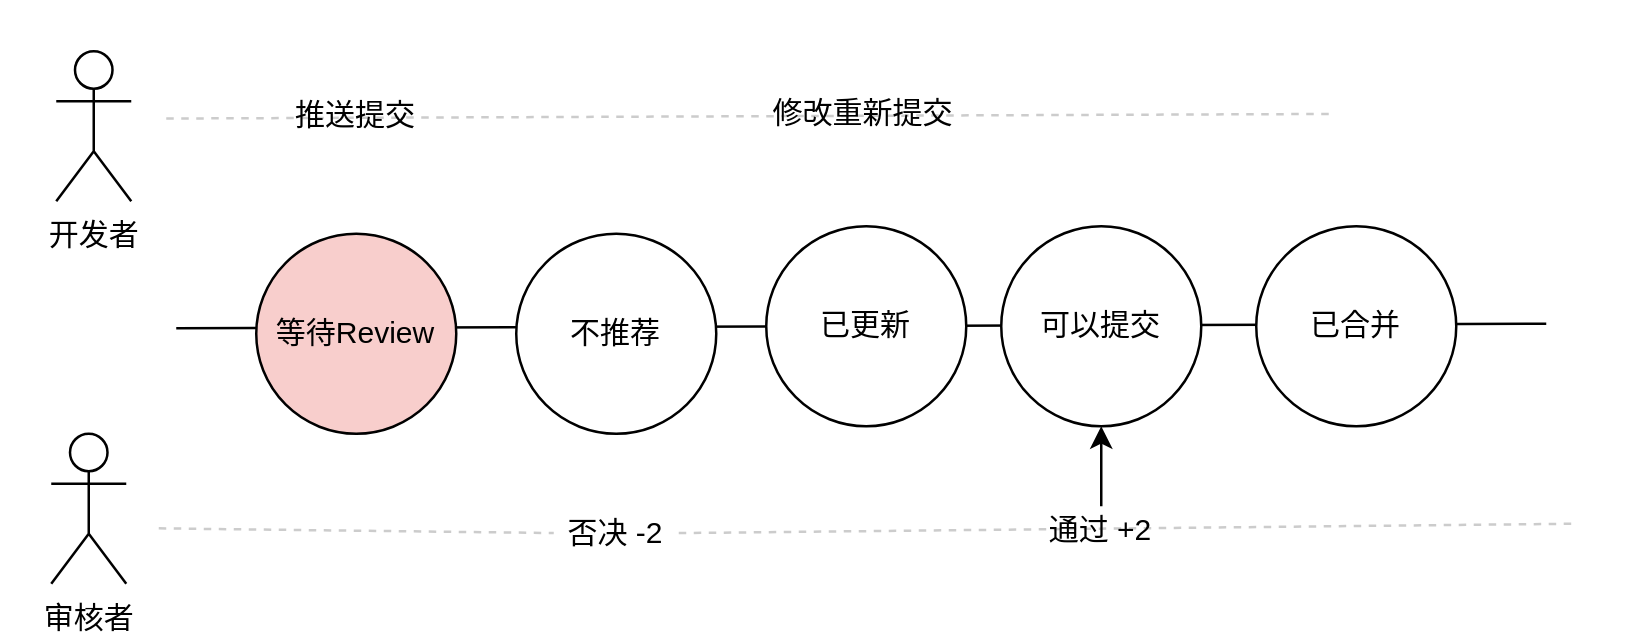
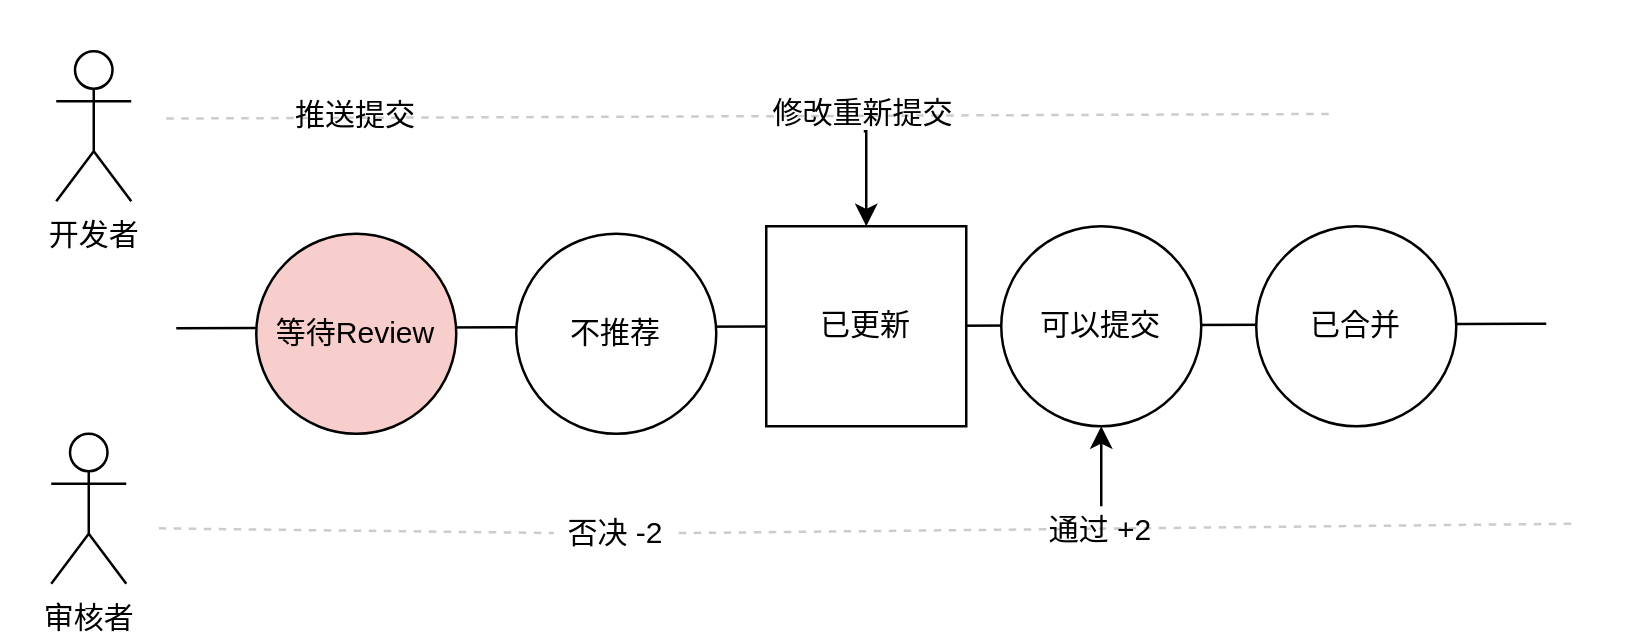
none -> (866, 169)
(866, 326) -> (866, 326)
